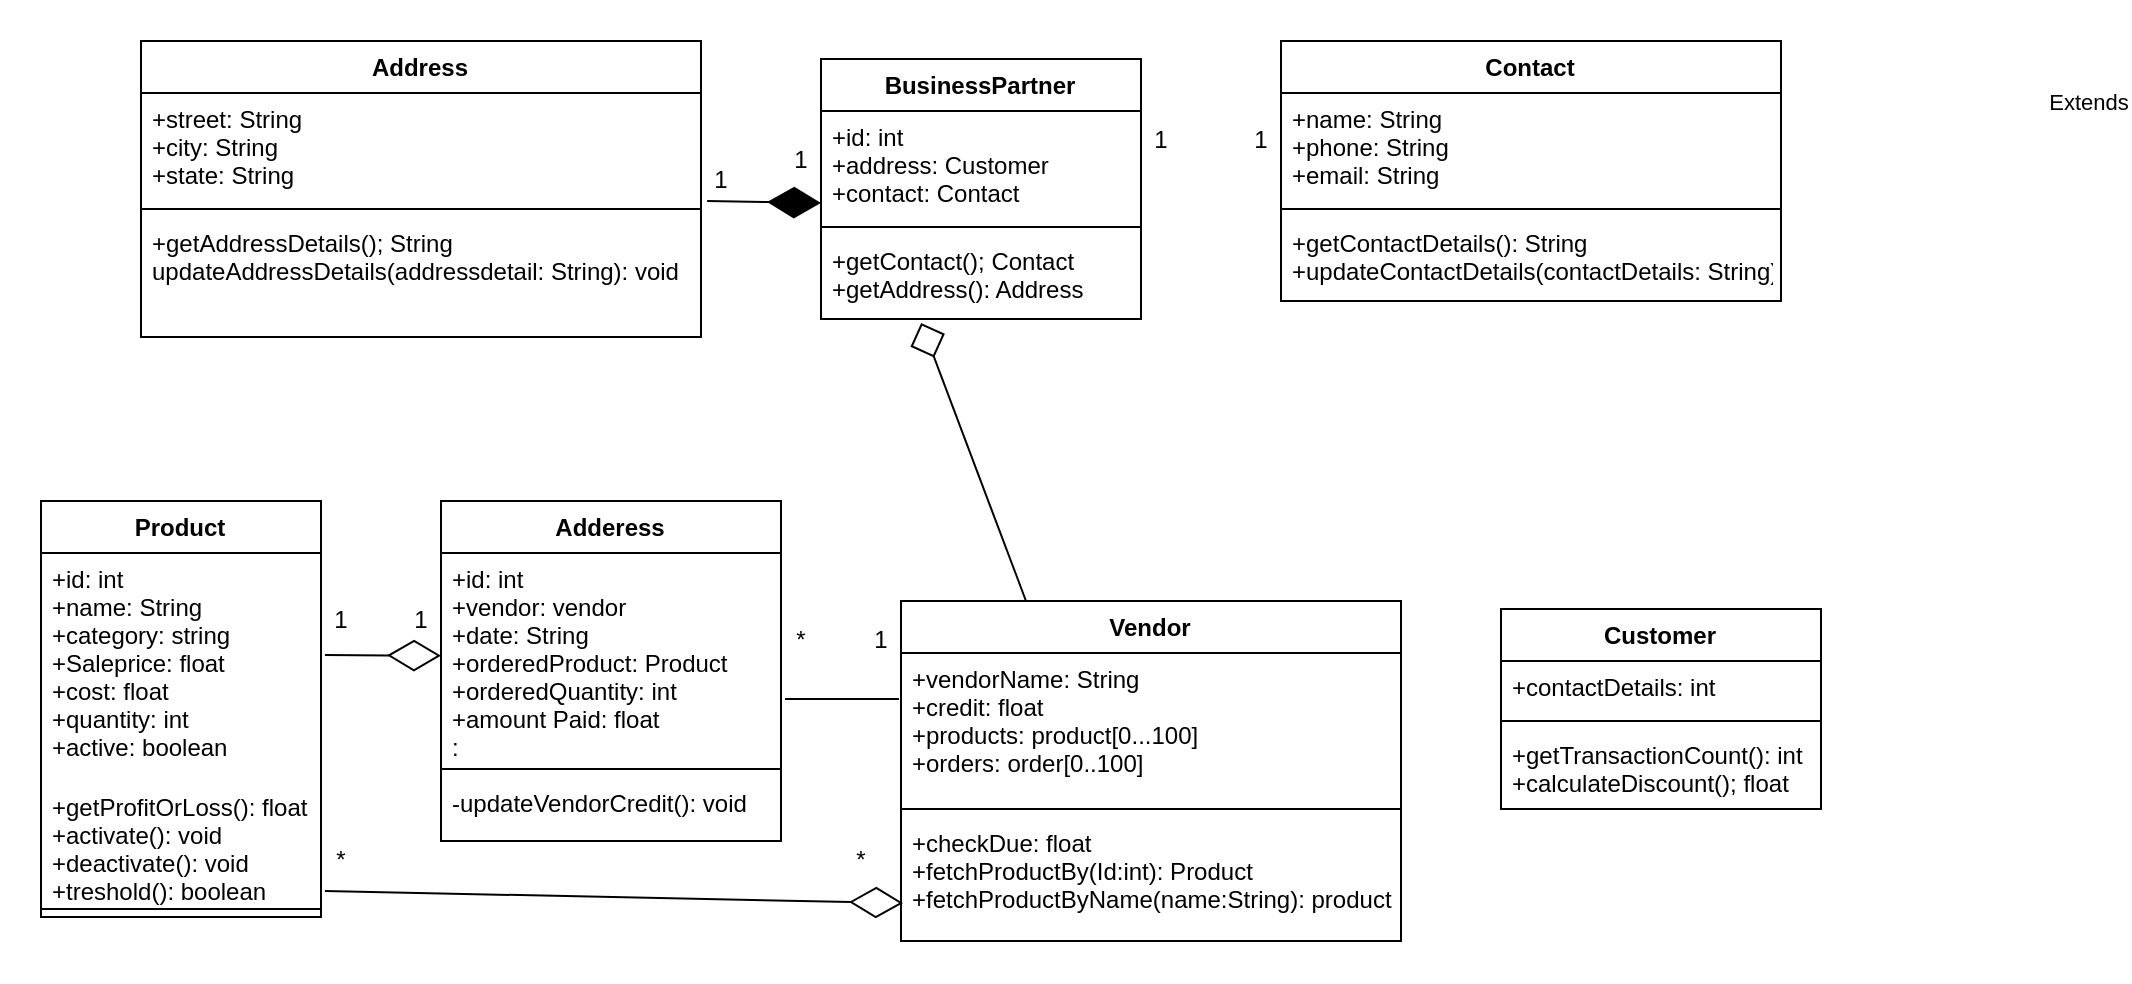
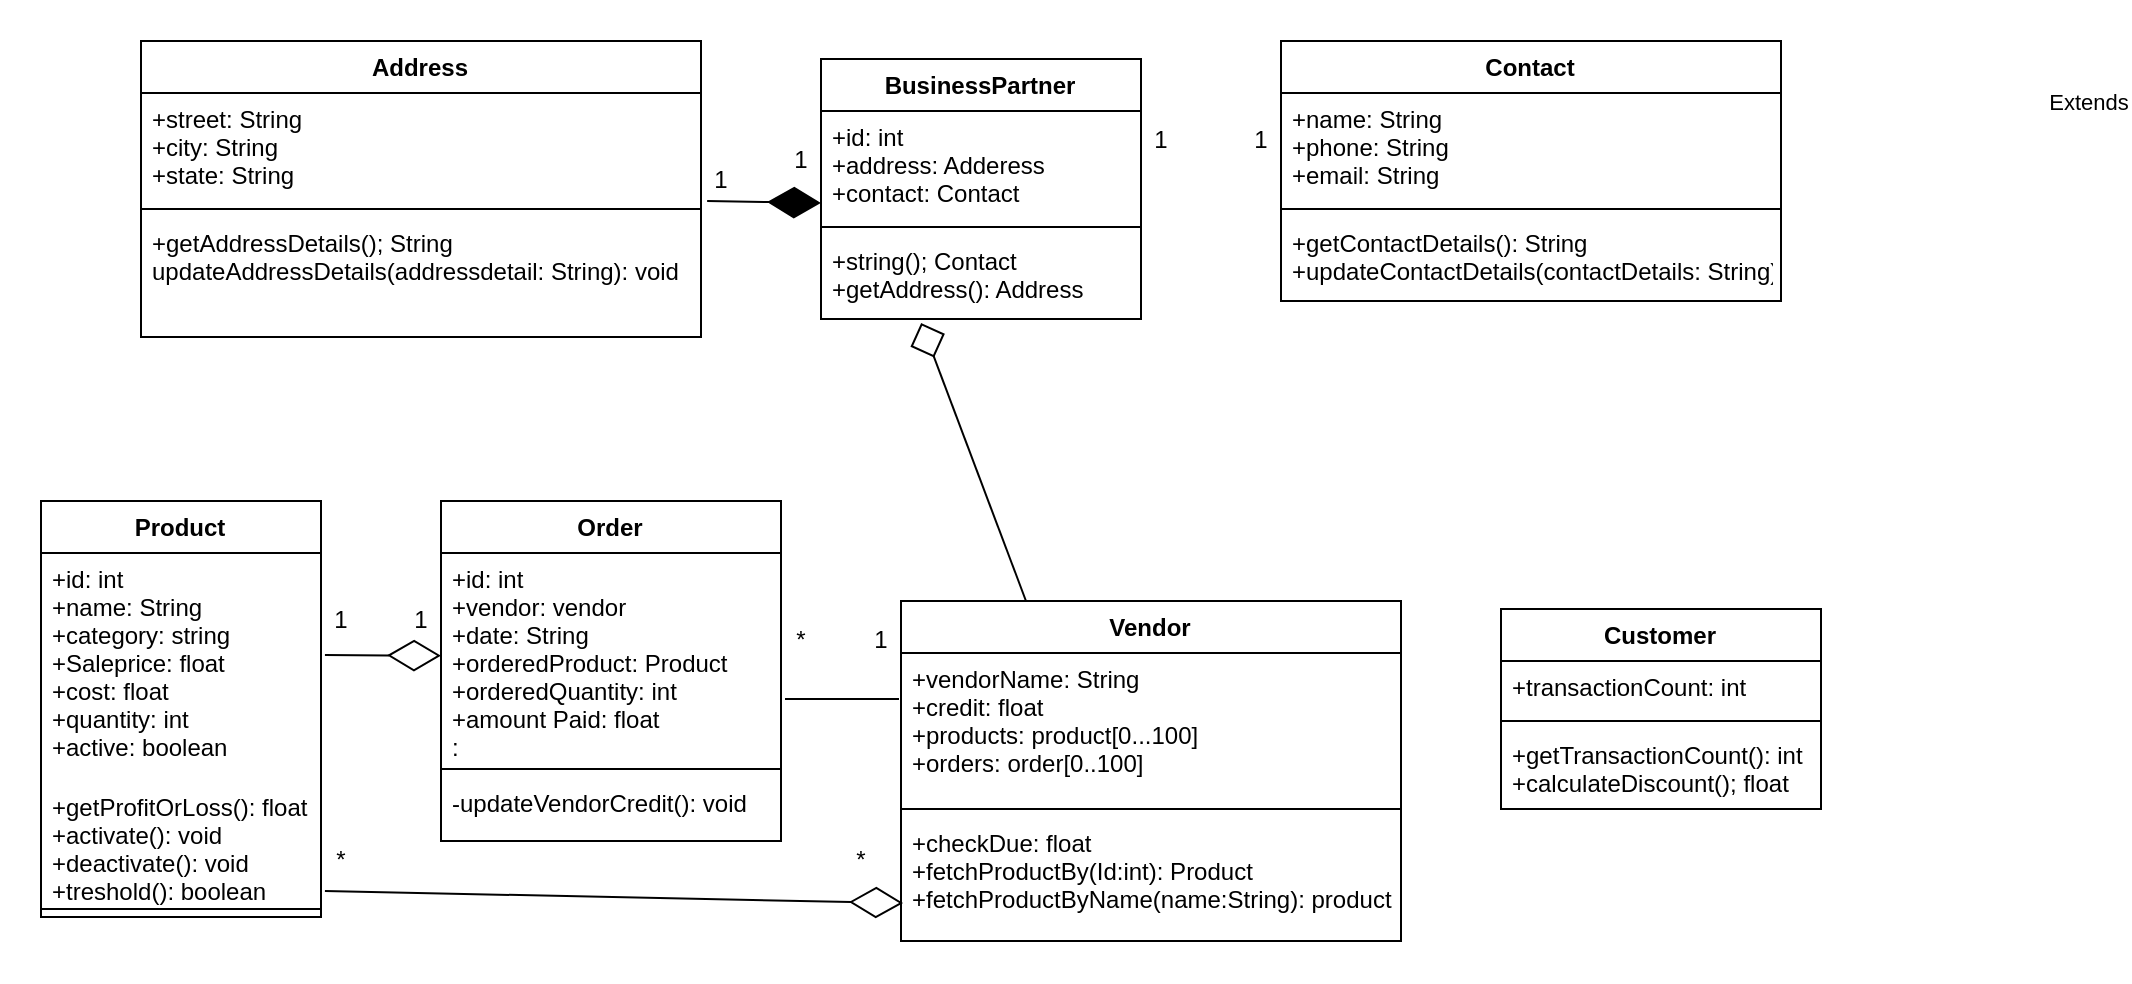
(873, 138) -> (873, 138)
(974, 262) -> (944, 262)
(610, 528) -> (610, 528)
(1631, 688) -> (1647, 688)
